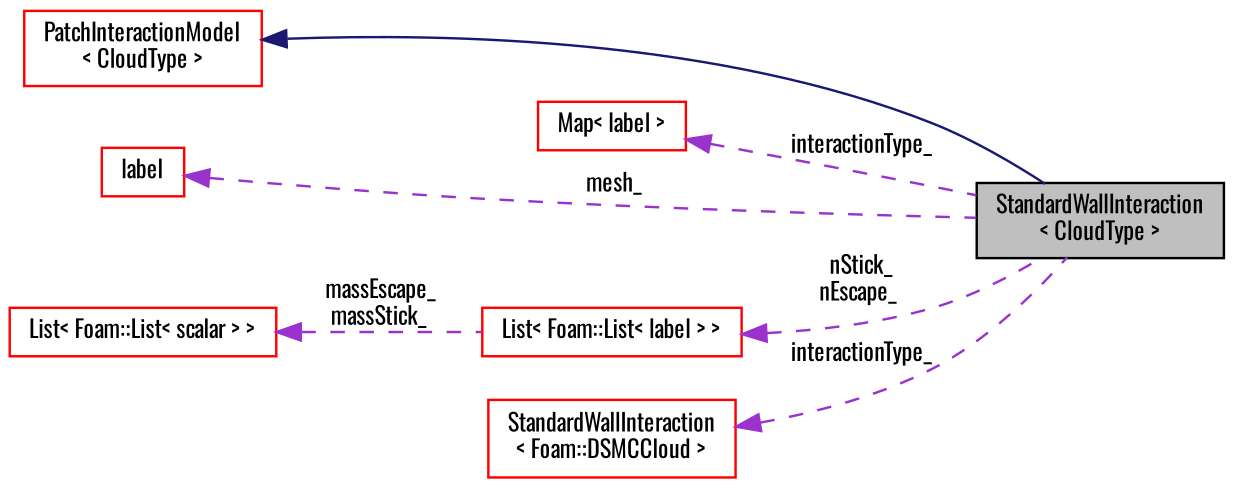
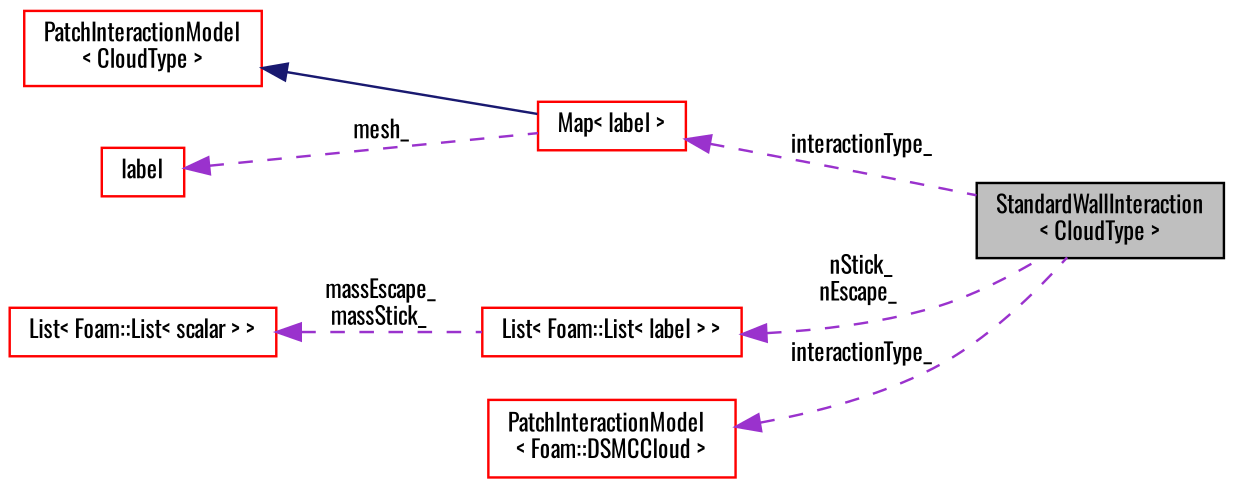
(678, 58) -> (412, 93)
(593, 204) -> (374, 149)
(612, 439) -> (612, 439)
